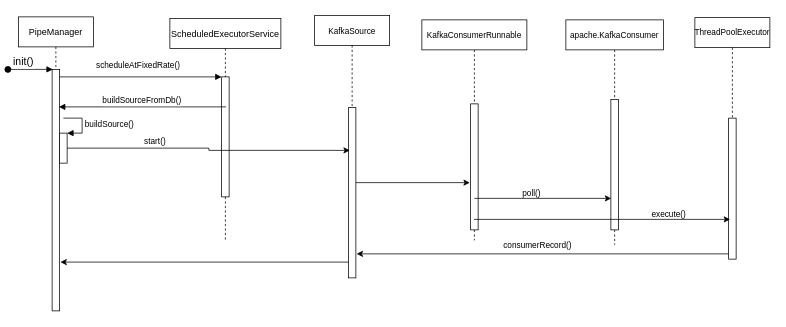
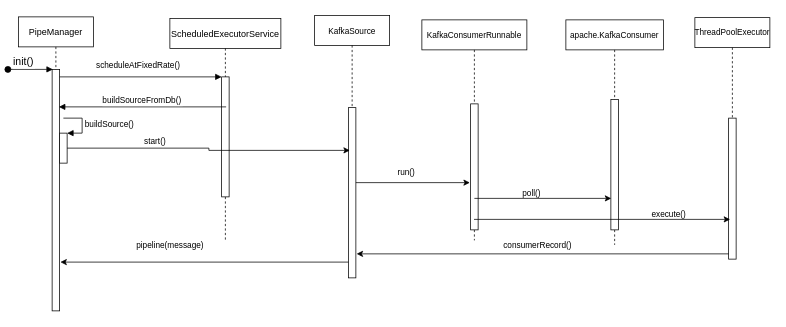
none -> (406, 172)
none -> (170, 246)
